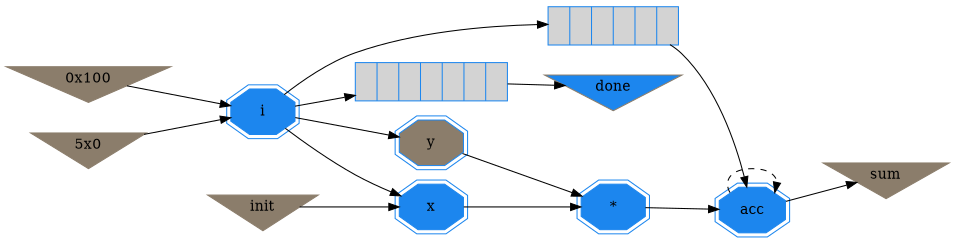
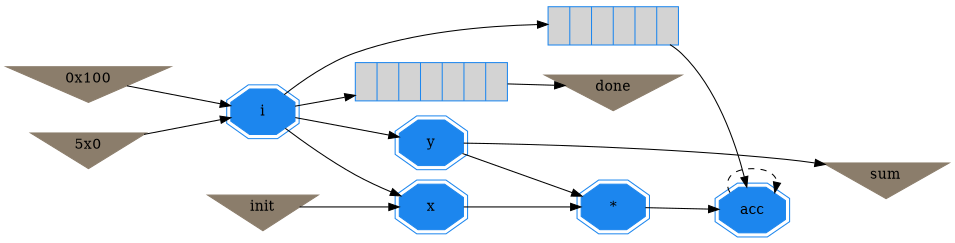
(613, 87) -> (613, 87)
(431, 143) -> (431, 143)
(816, 193) -> (639, 149)
